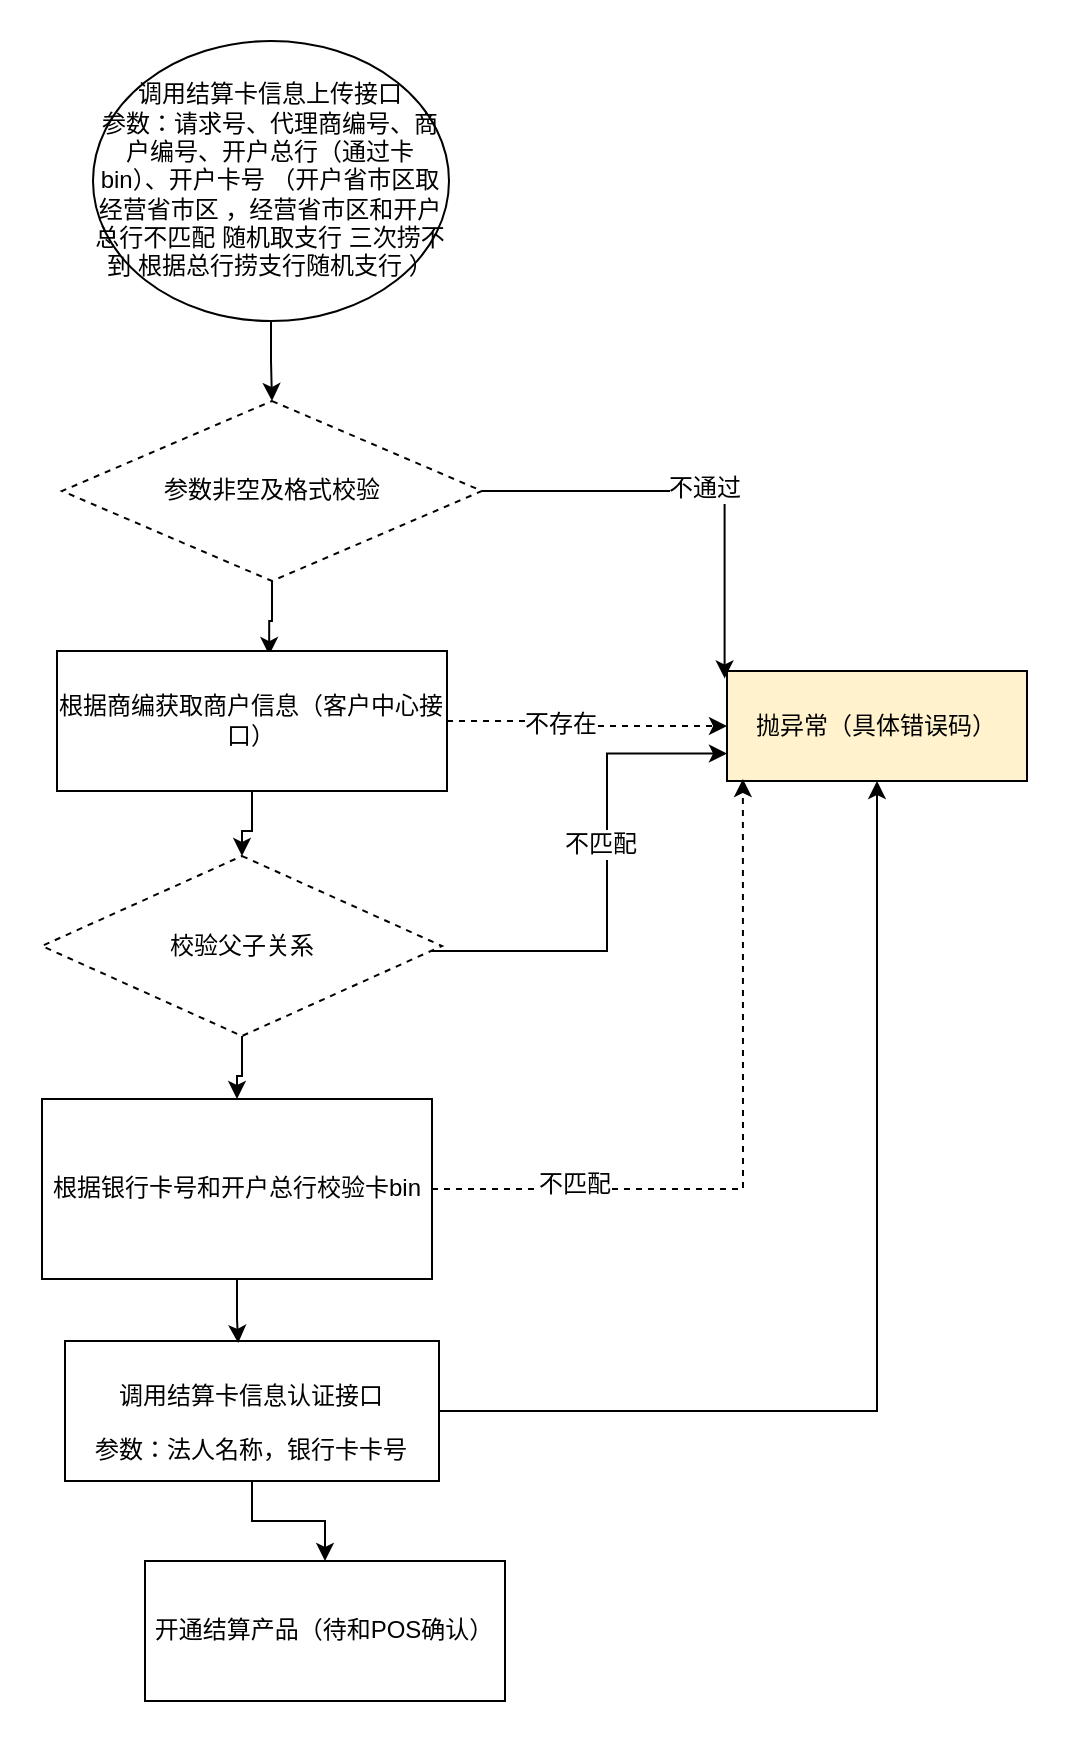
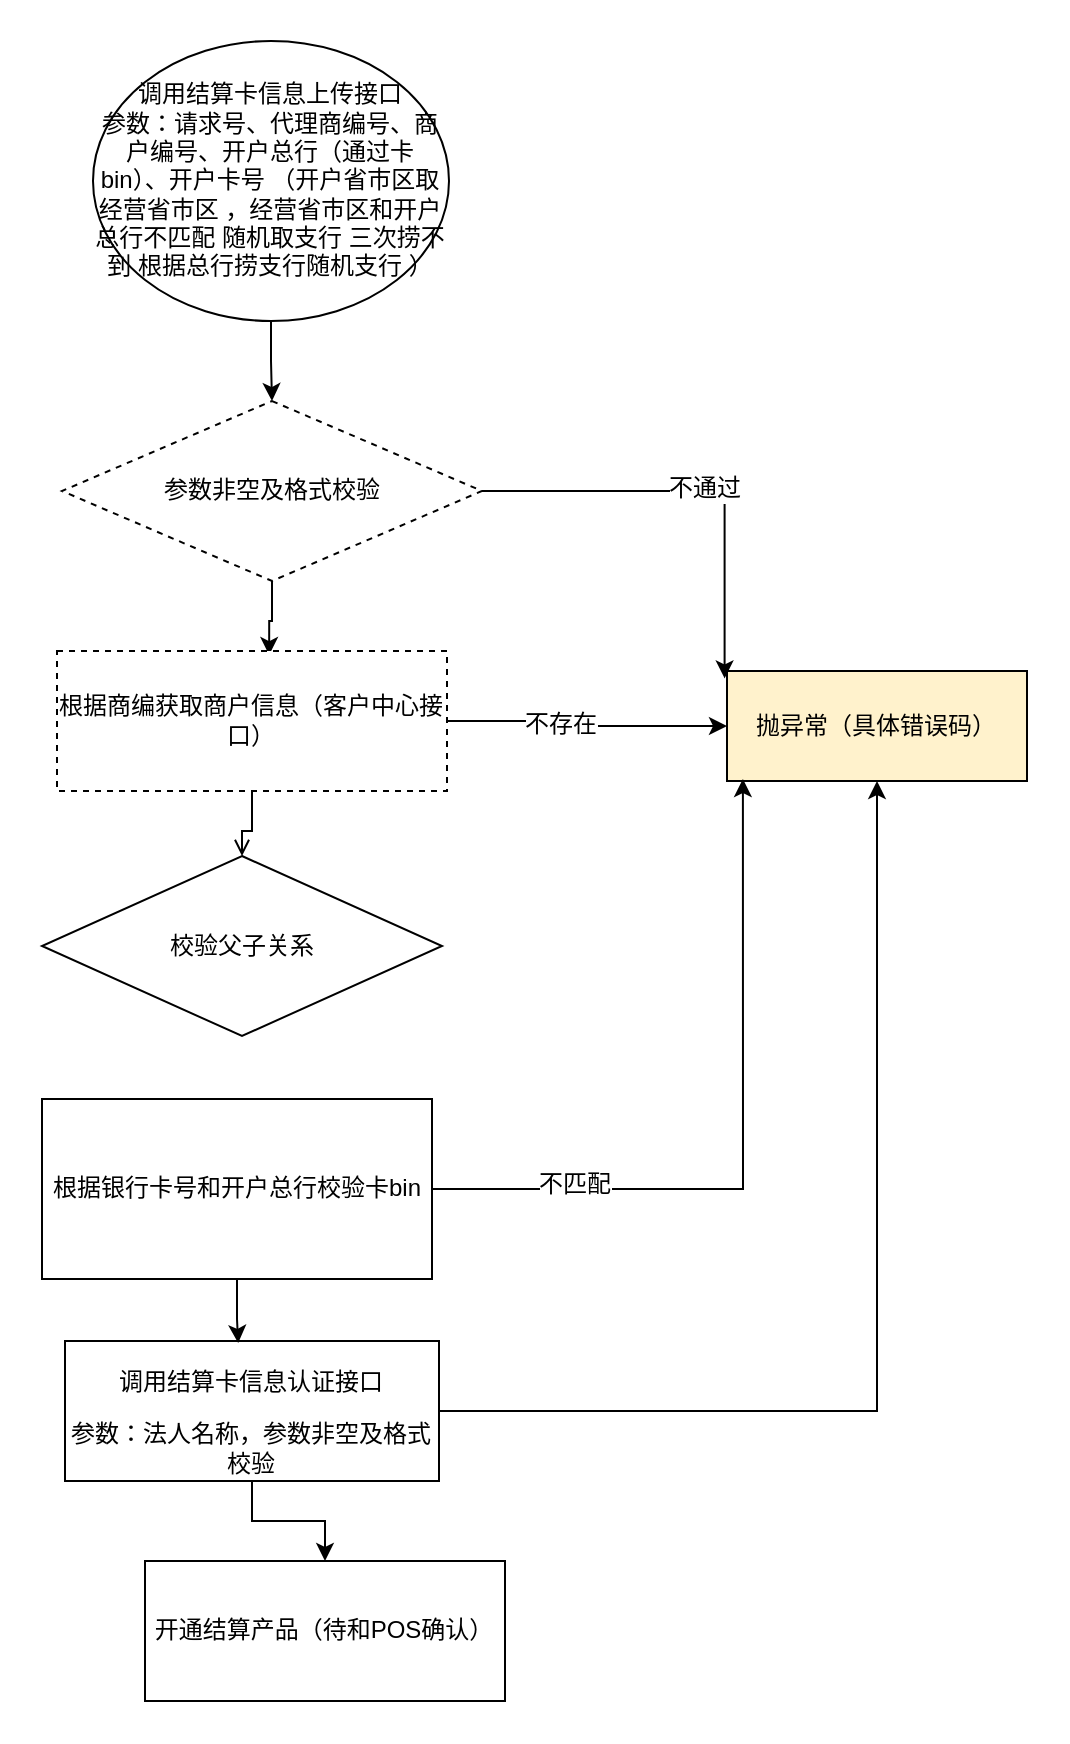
(252, 721) -> (252, 721)
(658, 726) -> (658, 726)
(242, 841) -> (242, 844)
(607, 887) -> none
(242, 946) -> (242, 946)
(743, 1054) -> (743, 1054)
(242, 1063) -> none
(252, 1411) -> (252, 1411)
